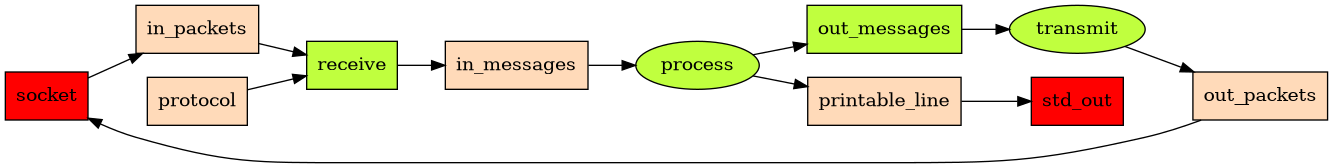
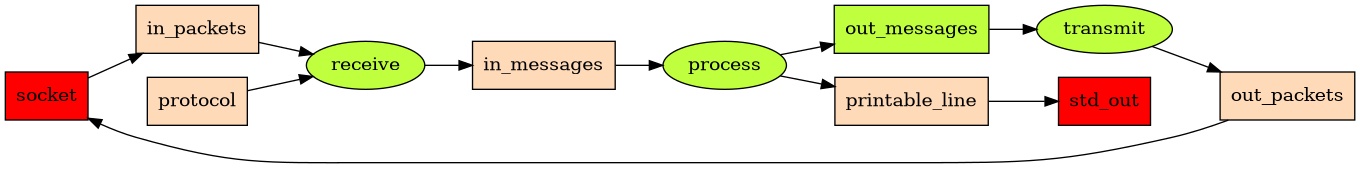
(352, 65) -> (366, 65)
